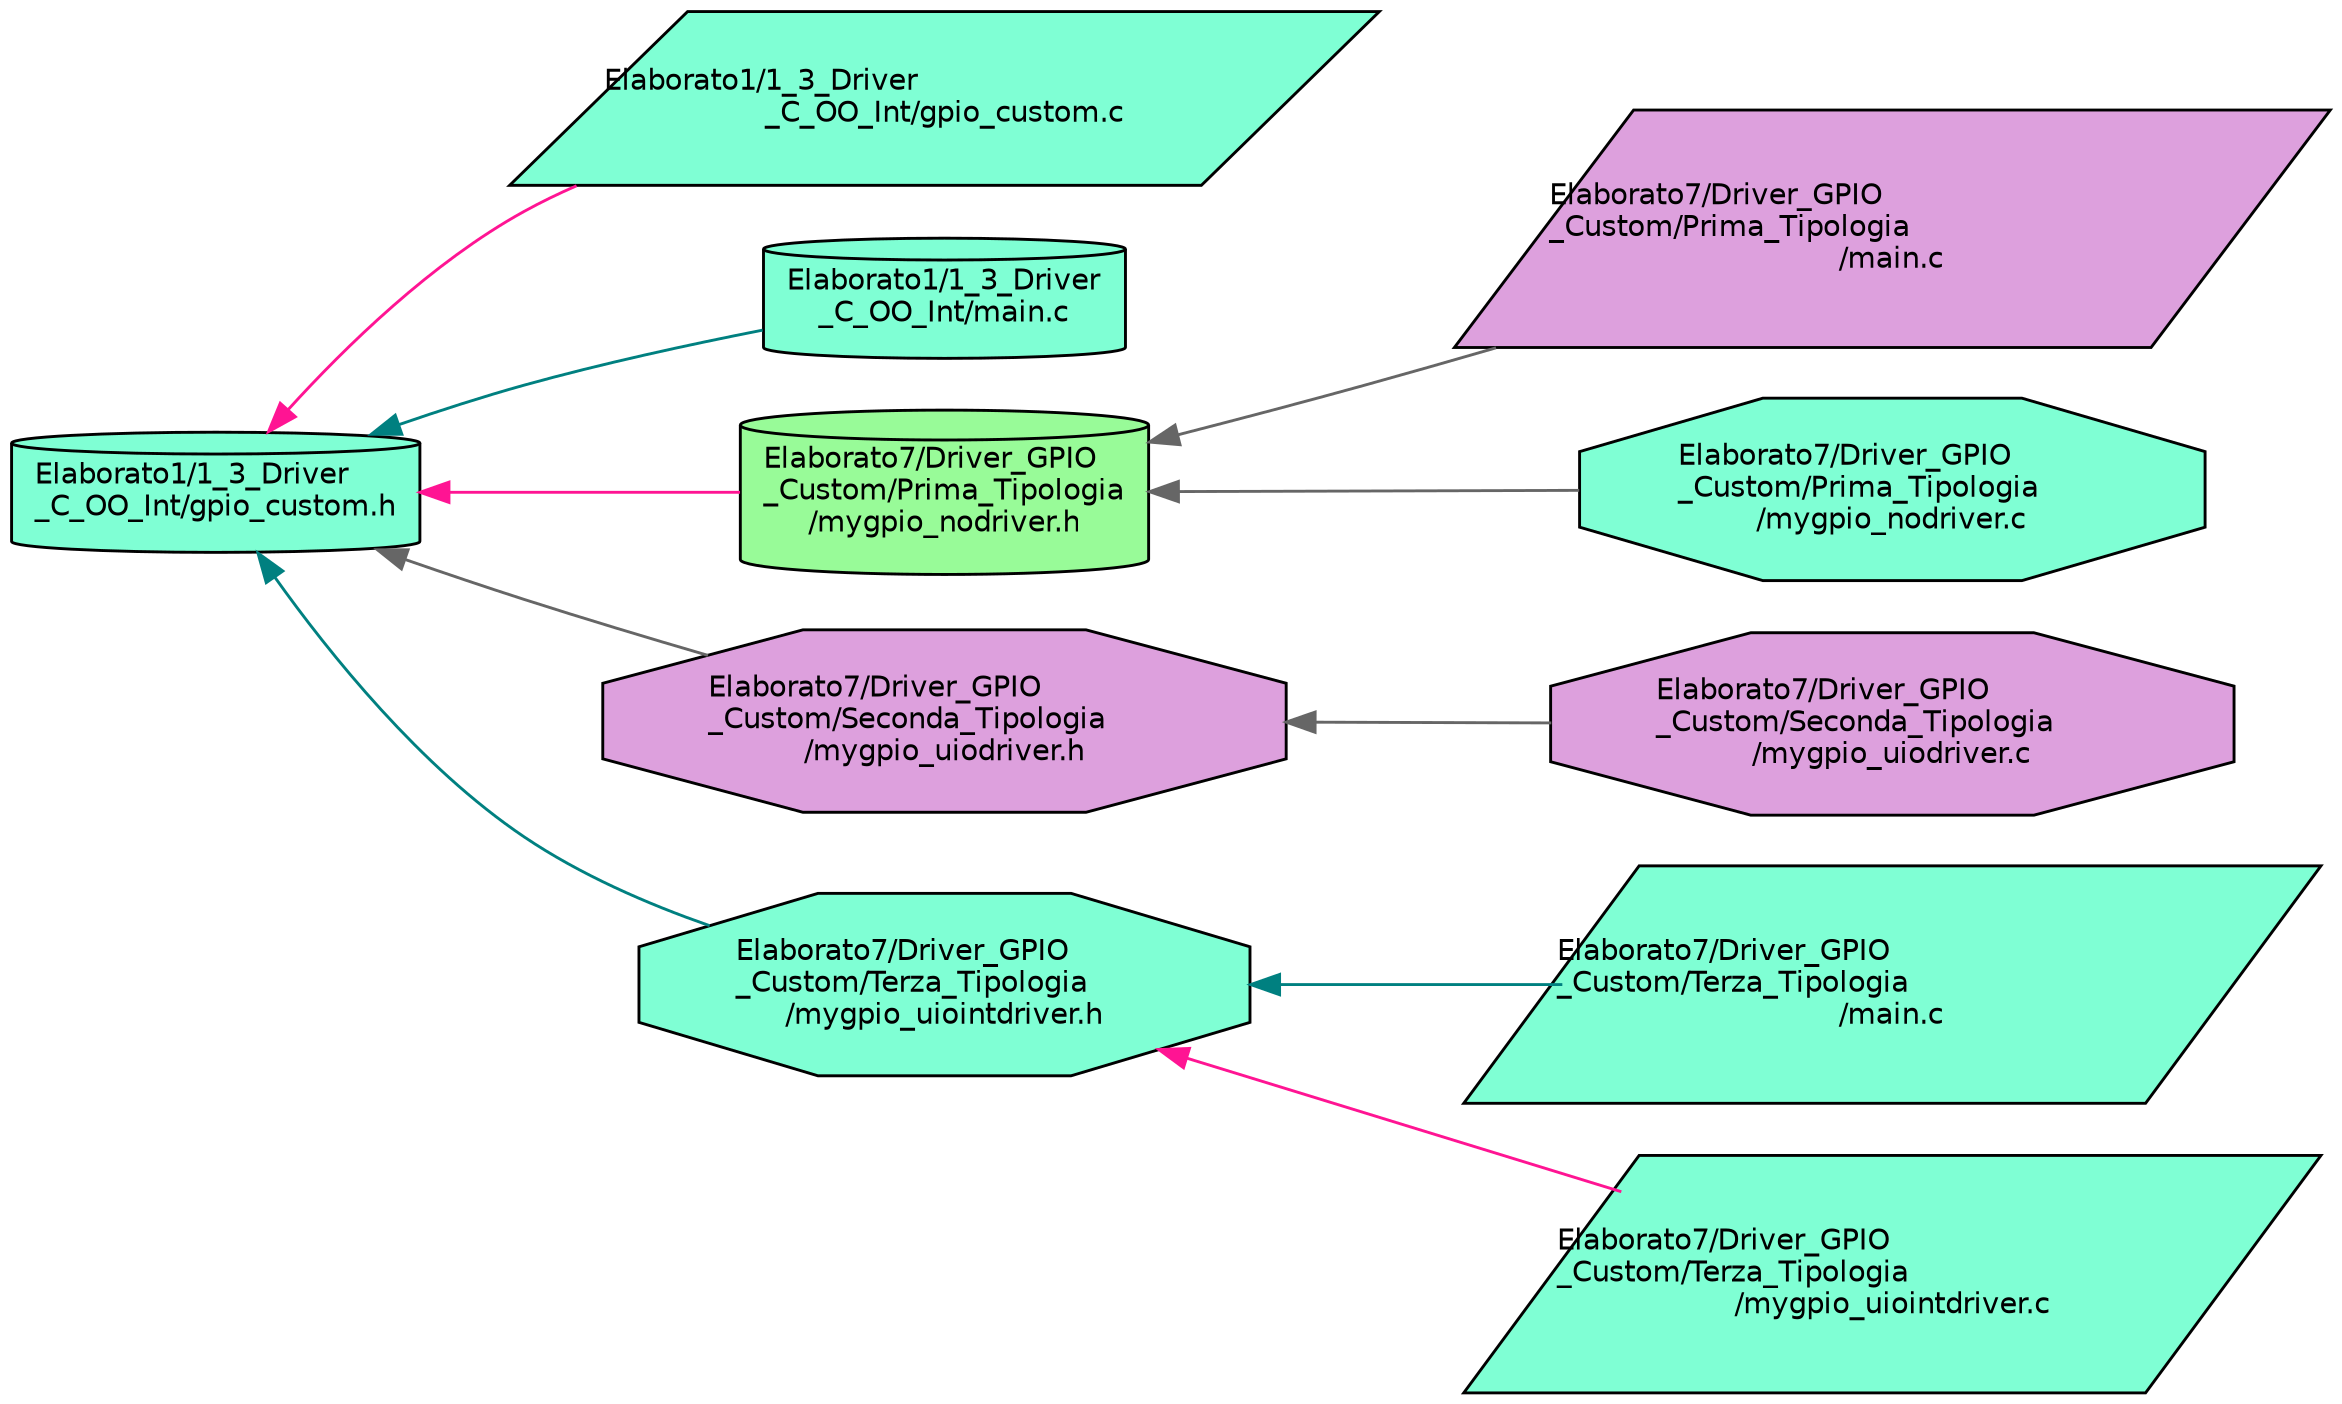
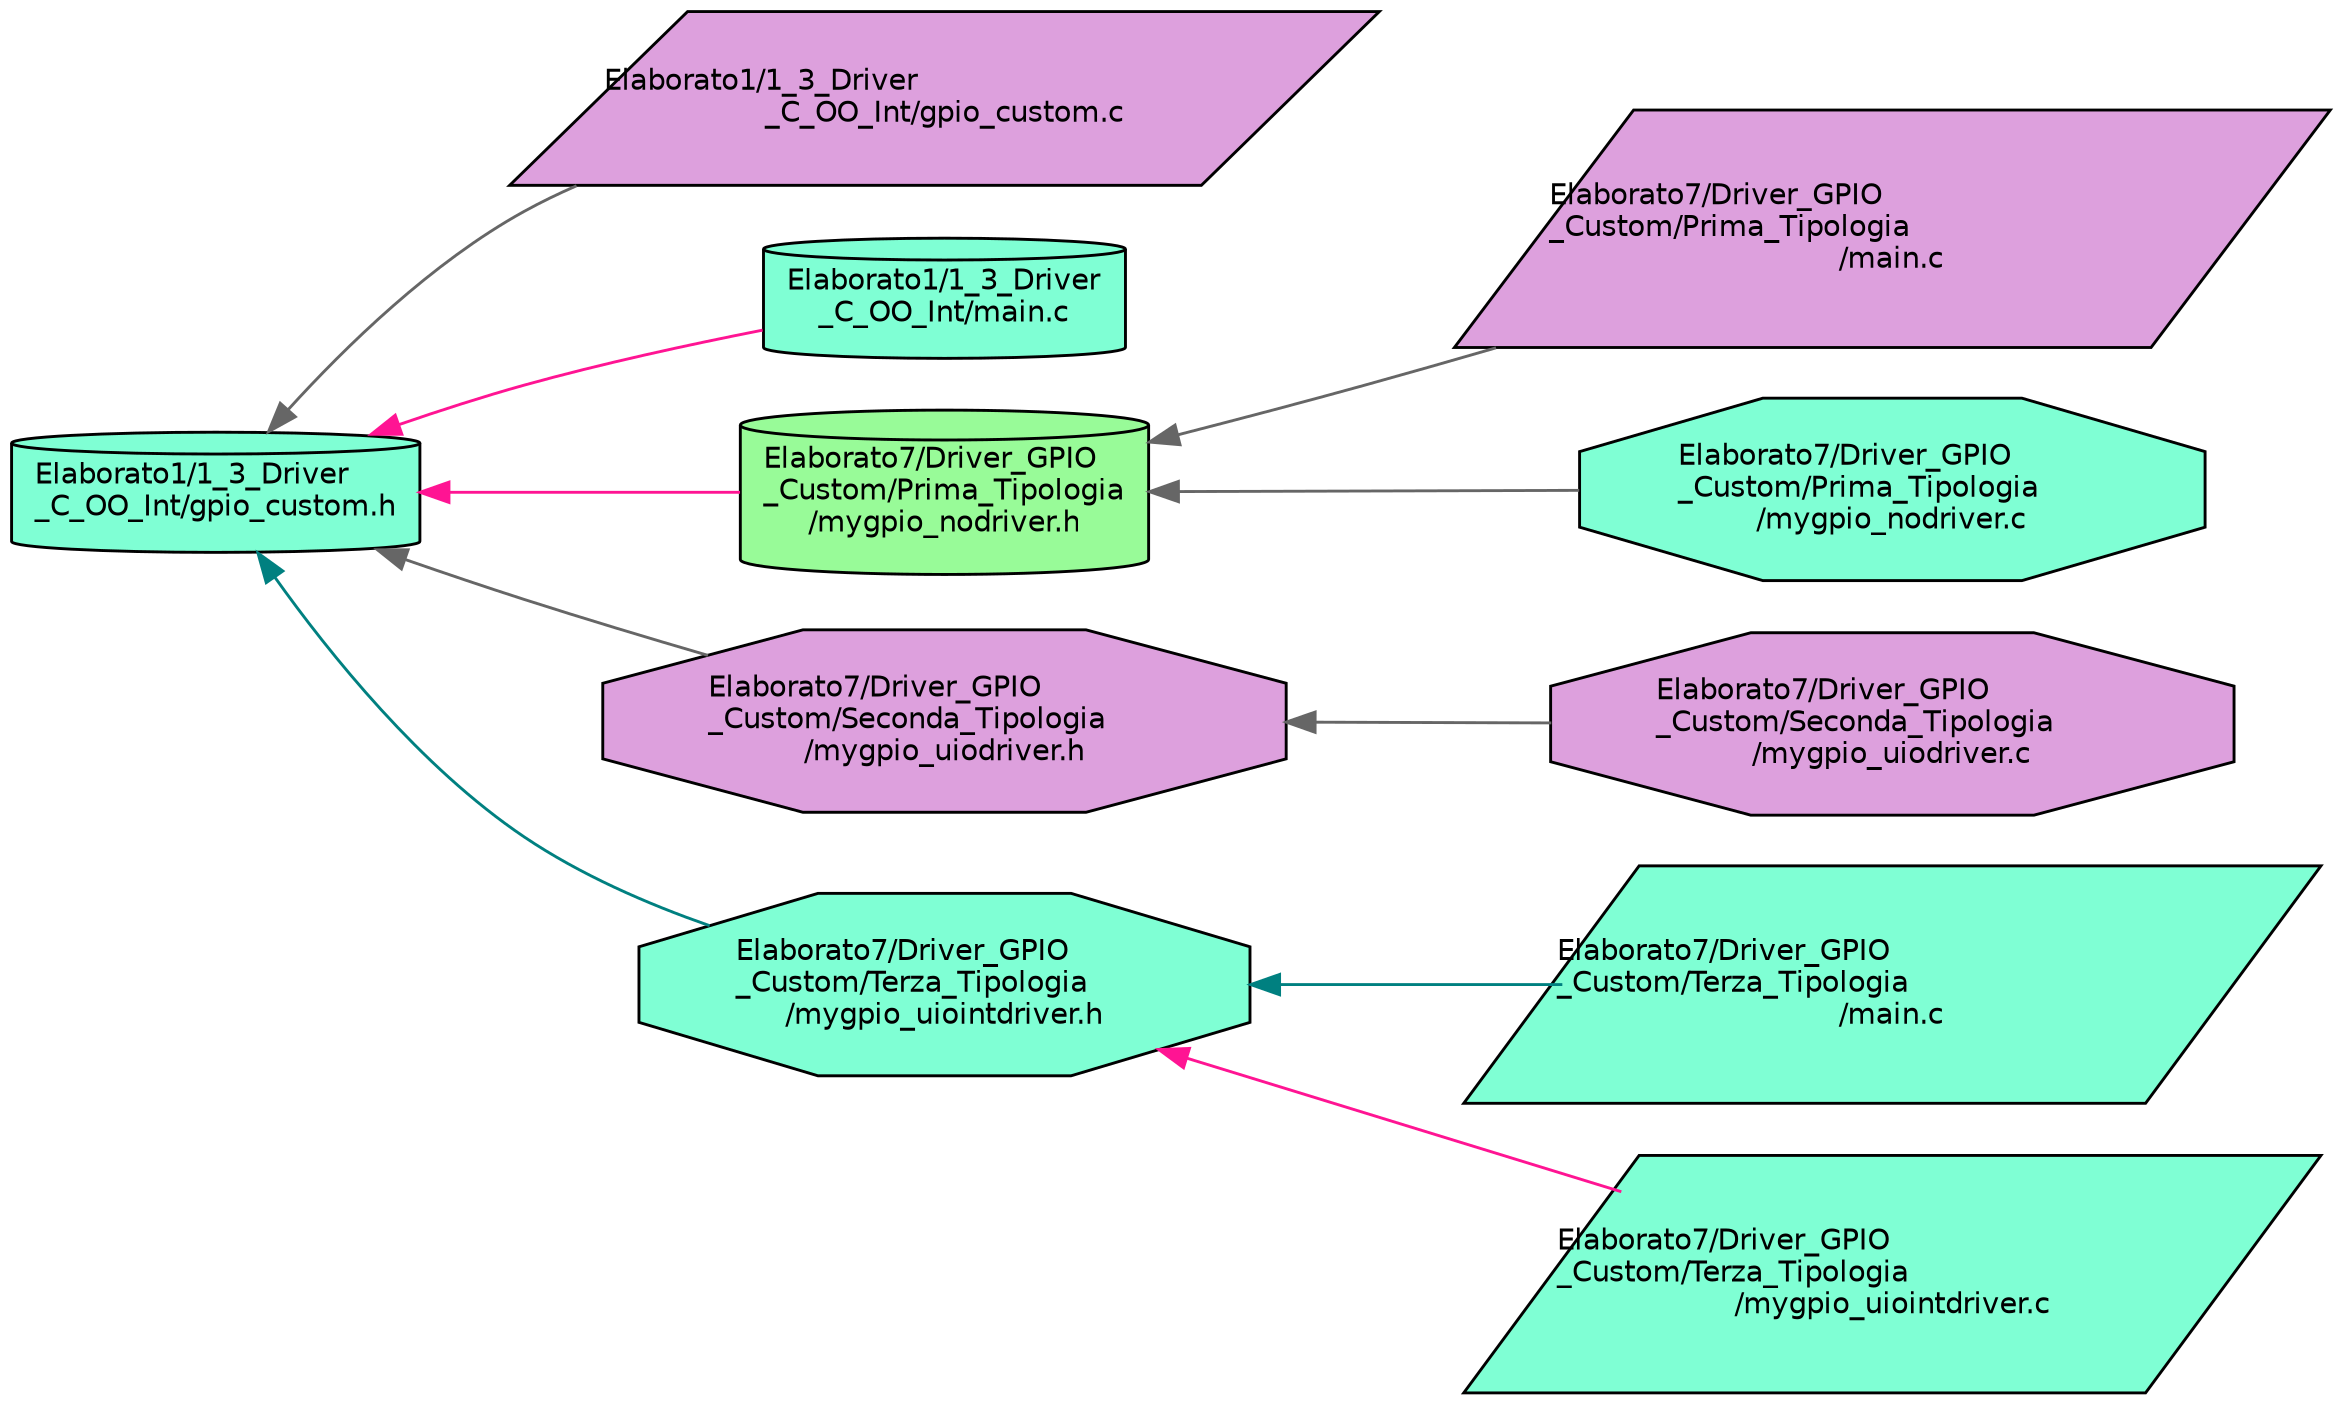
(944, 98) -> (944, 98)
(421, 282) -> (421, 282)
(579, 371) -> (579, 371)
